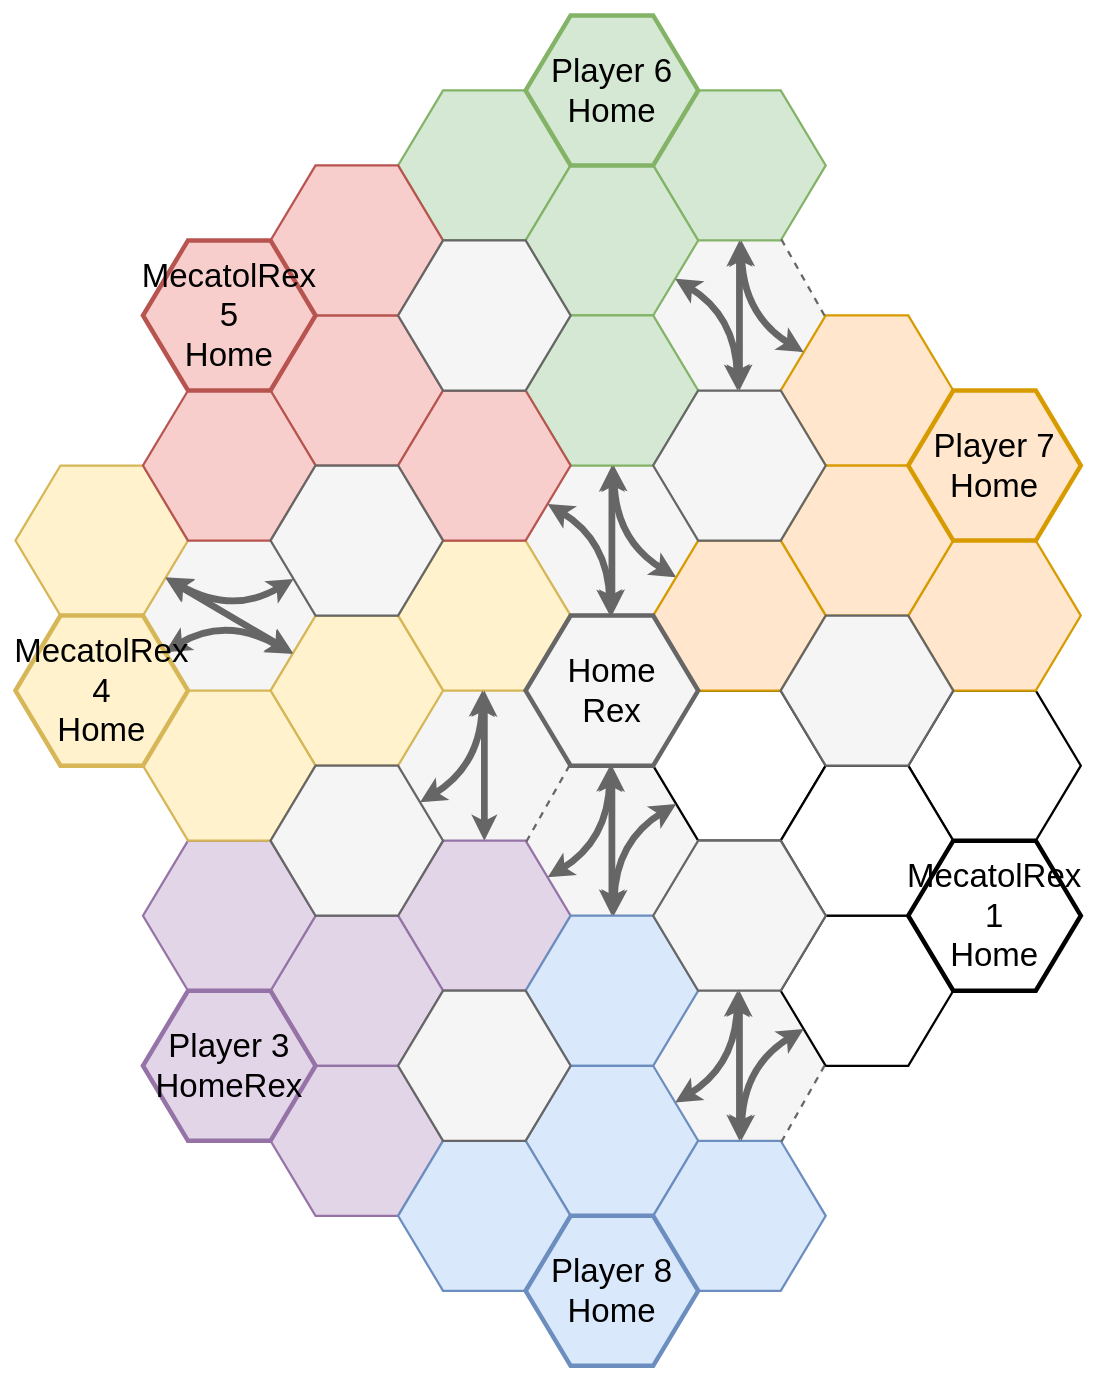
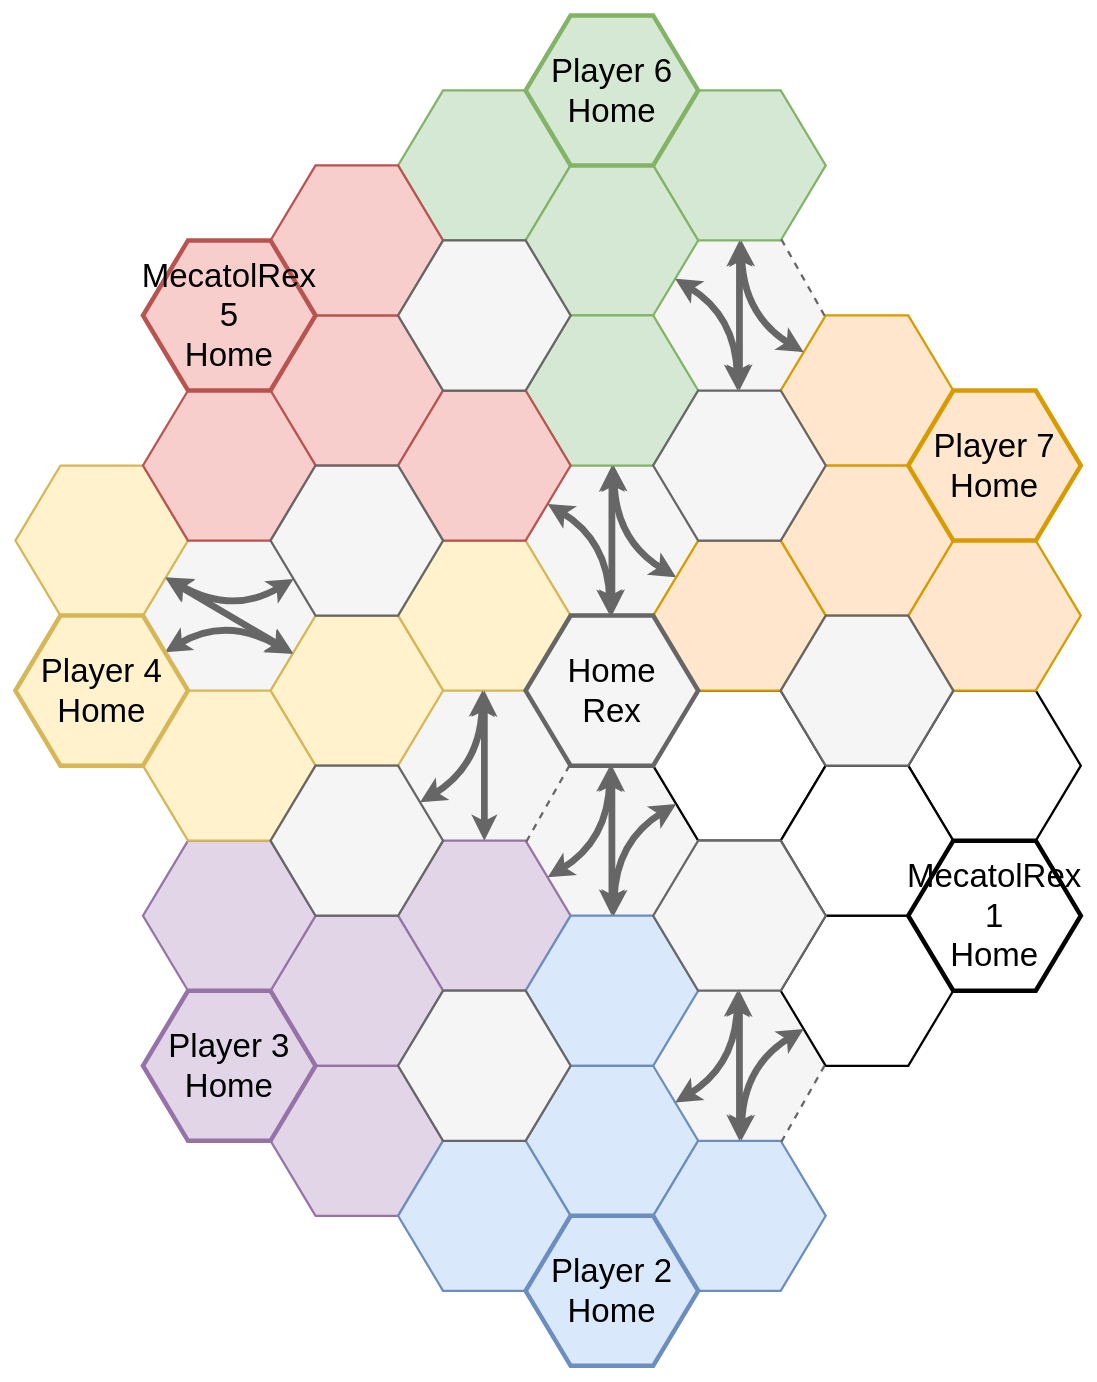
(102, 690) -> (102, 690)
(229, 1065) -> (229, 1065)
(612, 1290) -> (612, 1290)
